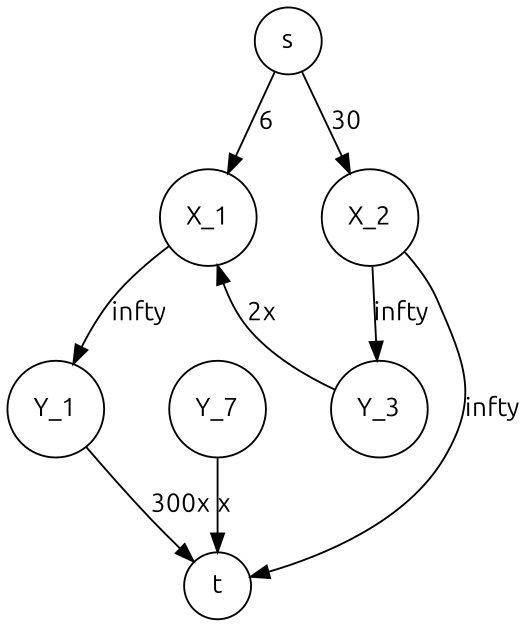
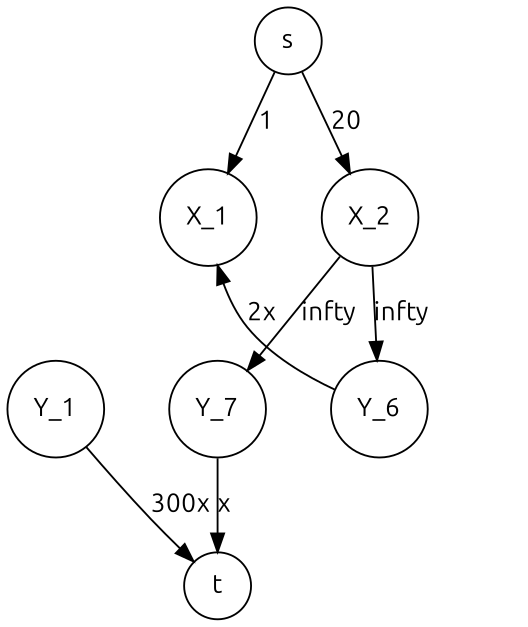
(267, 122) -> (267, 122)
(347, 122) -> (347, 122)
(119, 291) -> none
(379, 409) -> (379, 409)
(447, 453) -> (300, 306)
